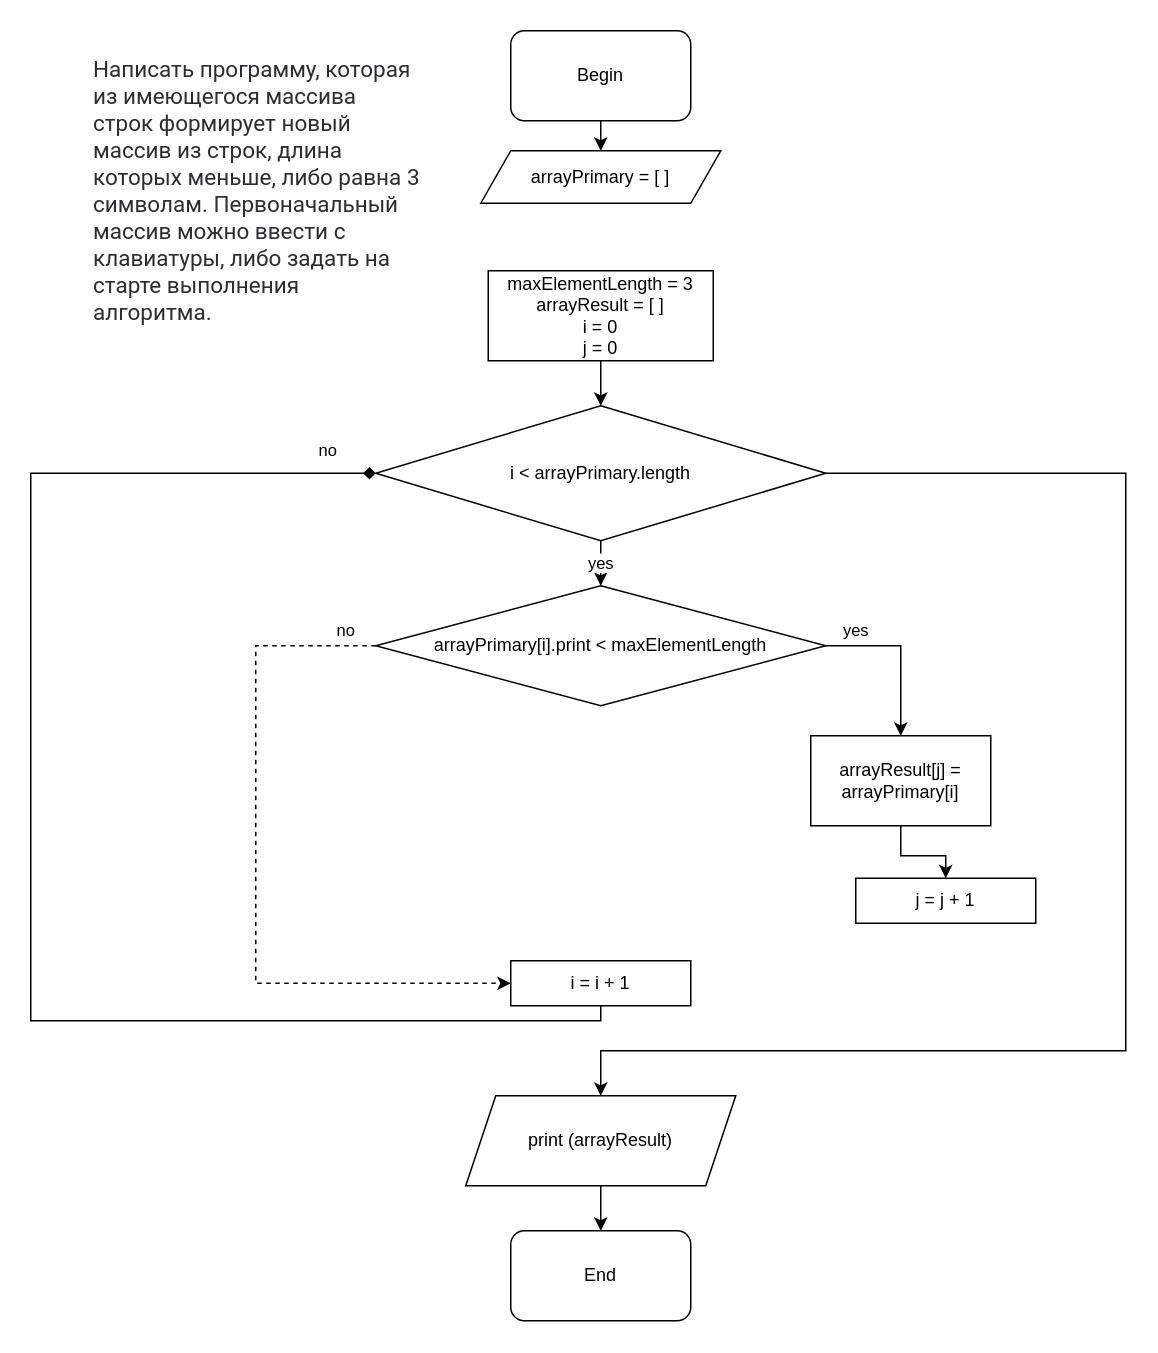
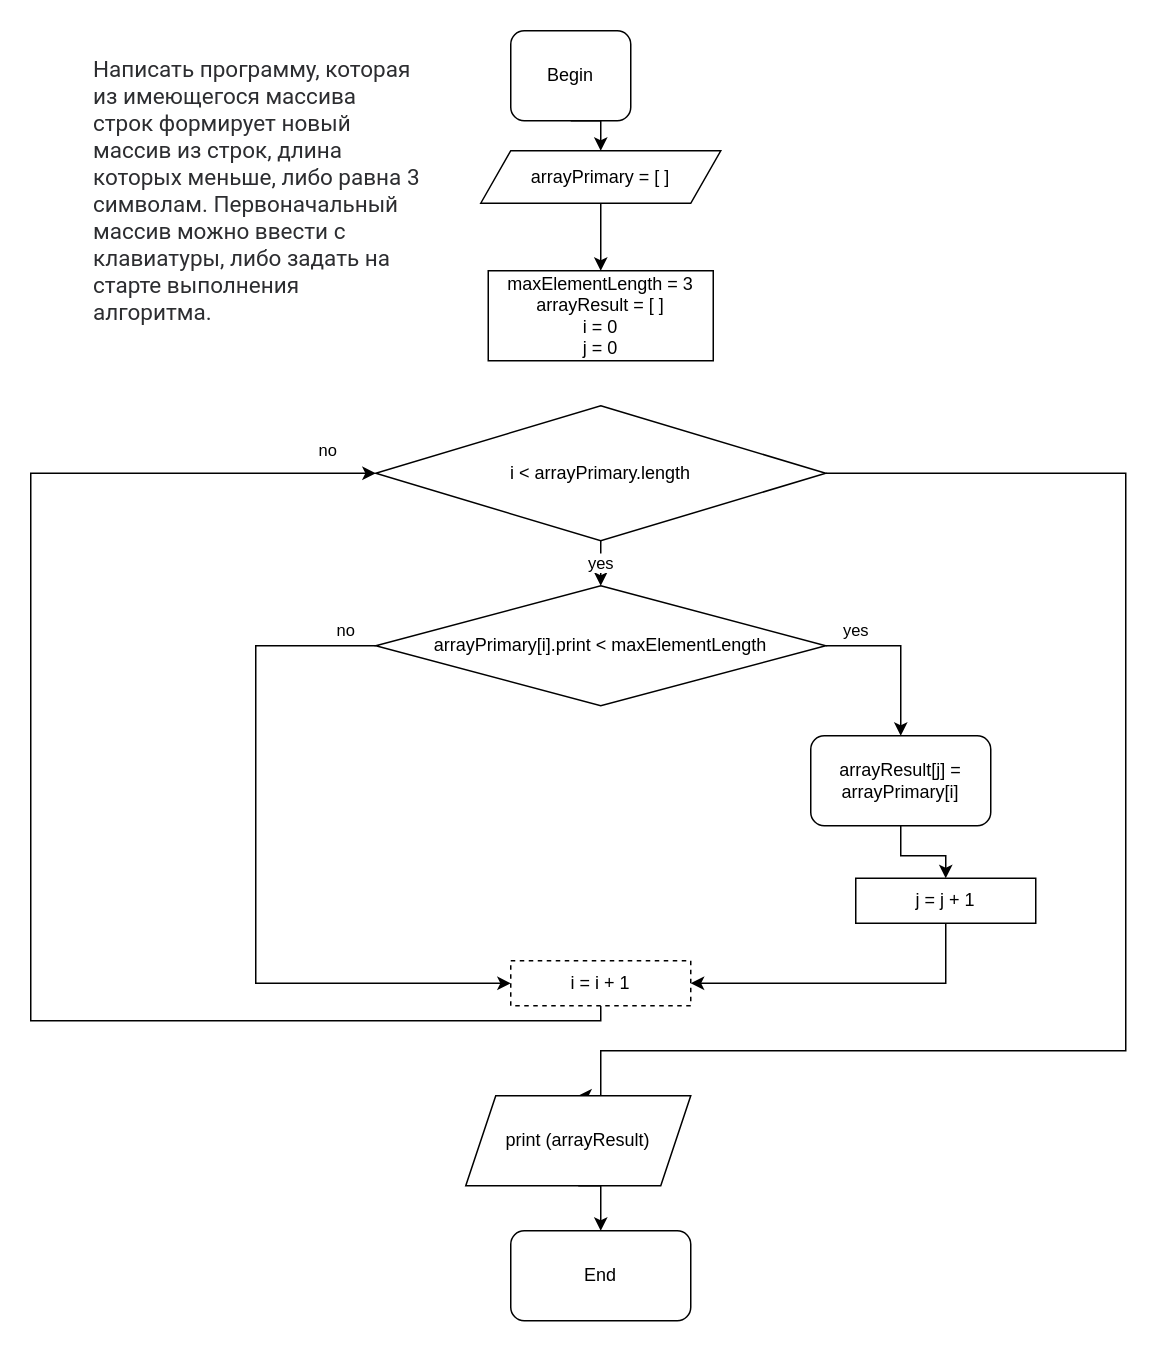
(601, 76) -> (571, 76)
none -> (601, 232)
(601, 378) -> none
(363, 473) -> (364, 473)
(901, 781) -> (901, 781)
(256, 879) -> (256, 879)
(601, 983) -> (601, 983)
none -> (854, 983)
(601, 1141) -> (578, 1141)
